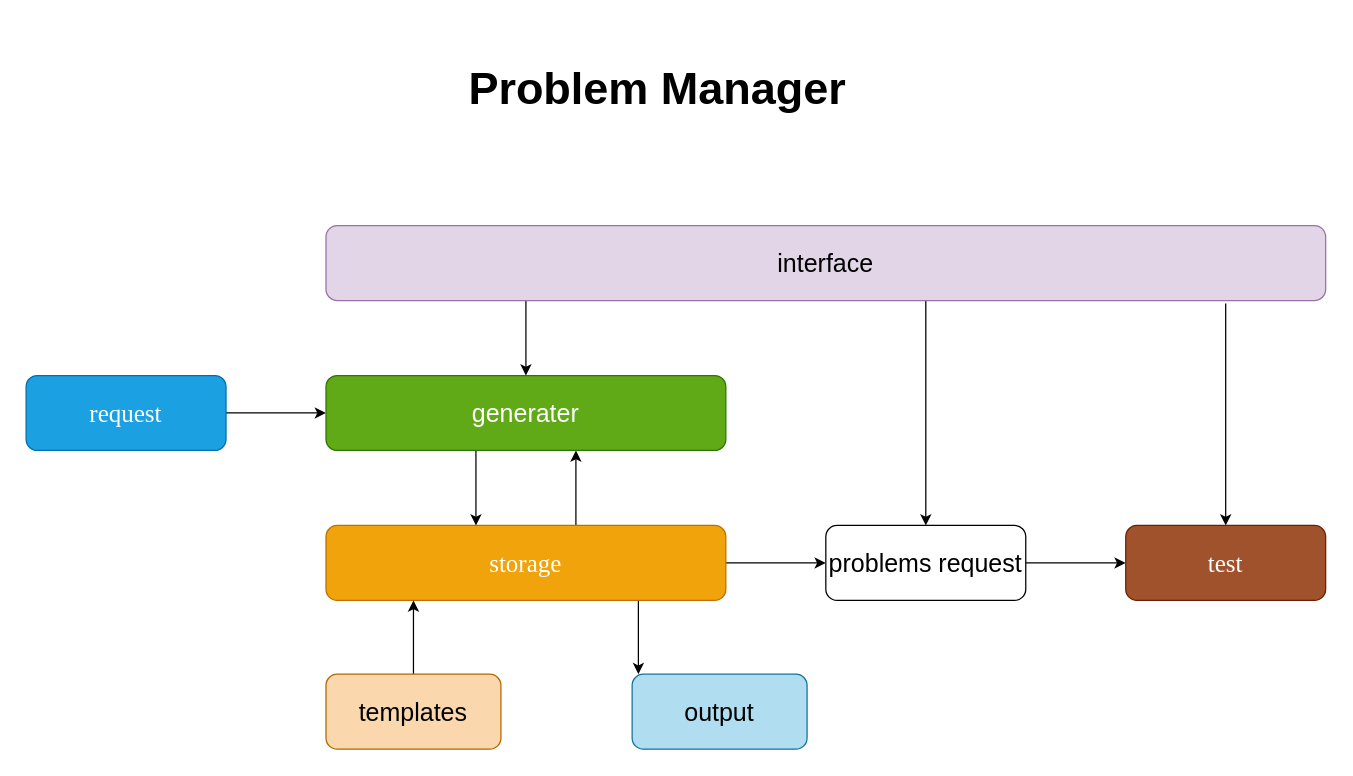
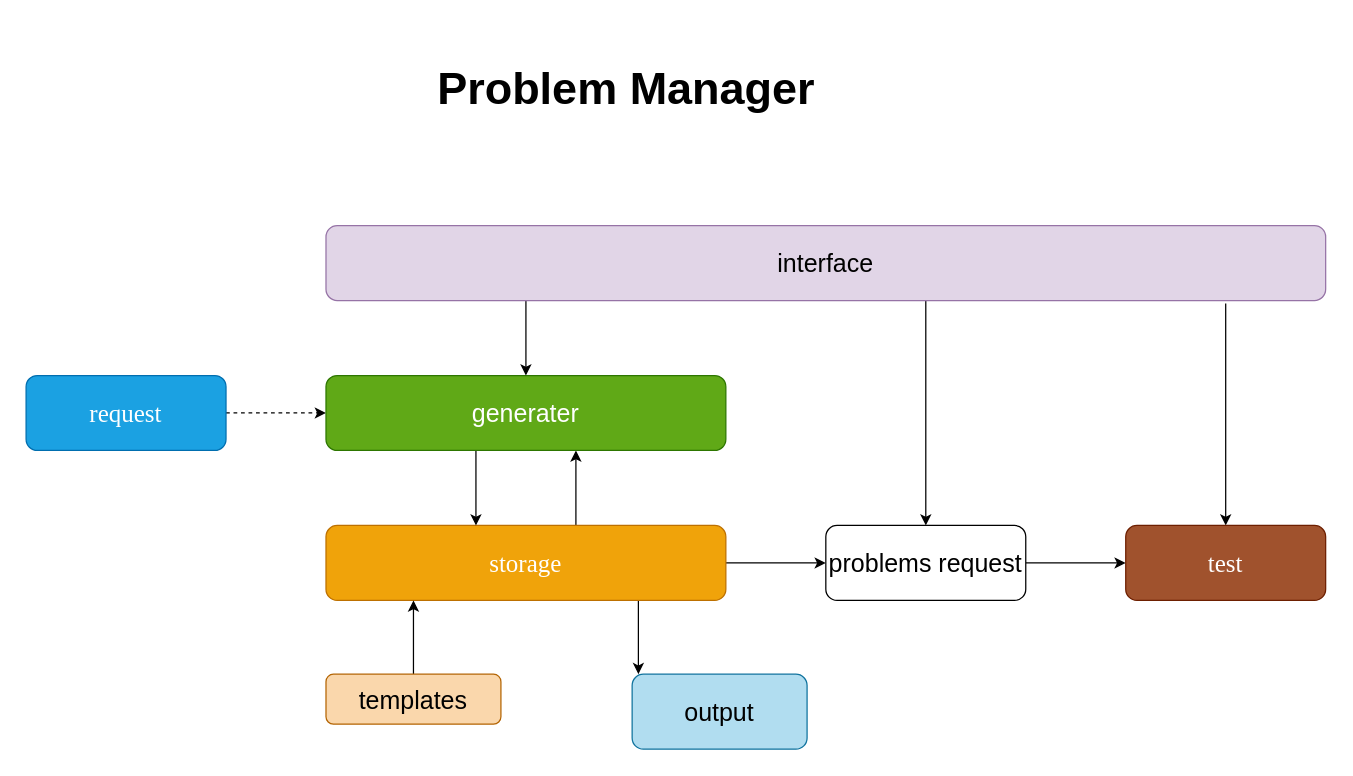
(657, 88) -> (626, 88)
(272, 413) -> (272, 413)
(413, 712) -> (413, 699)
